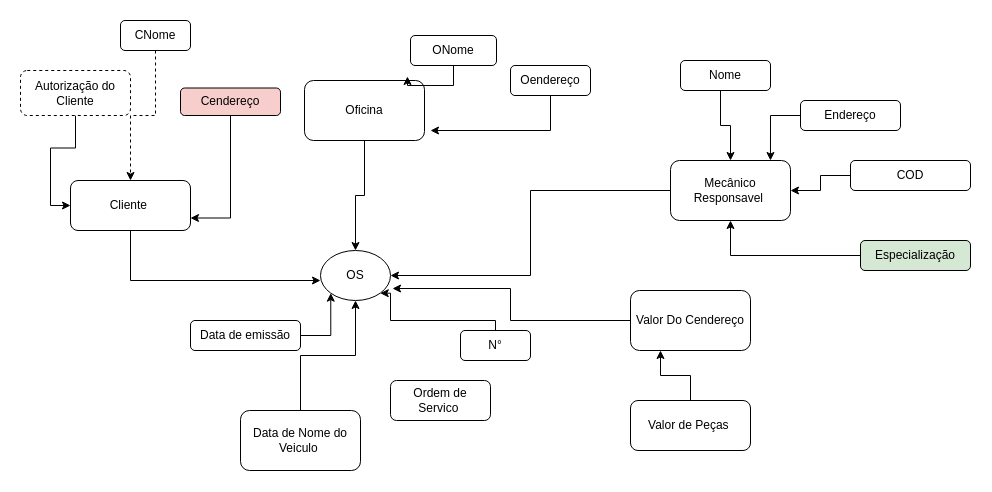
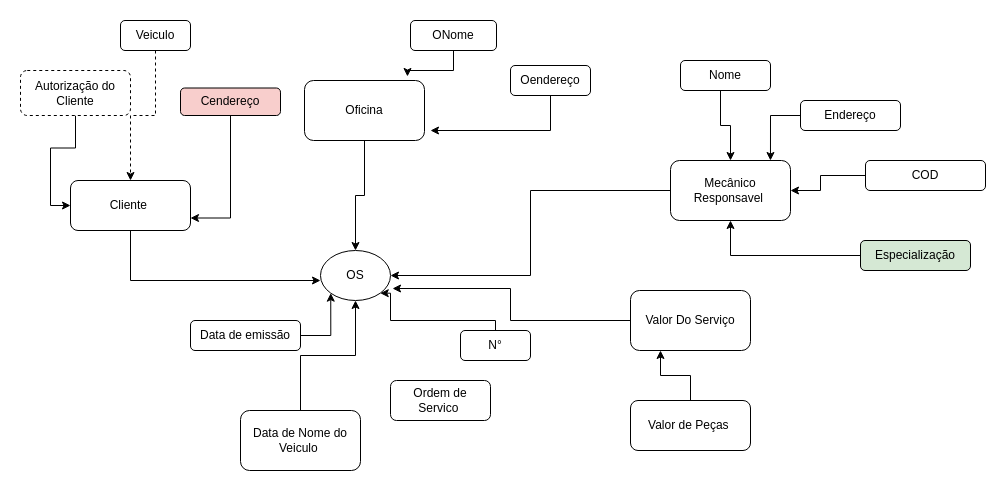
(156, 36) -> (156, 36)
(454, 51) -> (454, 36)
(911, 176) -> (926, 176)
(691, 321) -> (691, 321)
